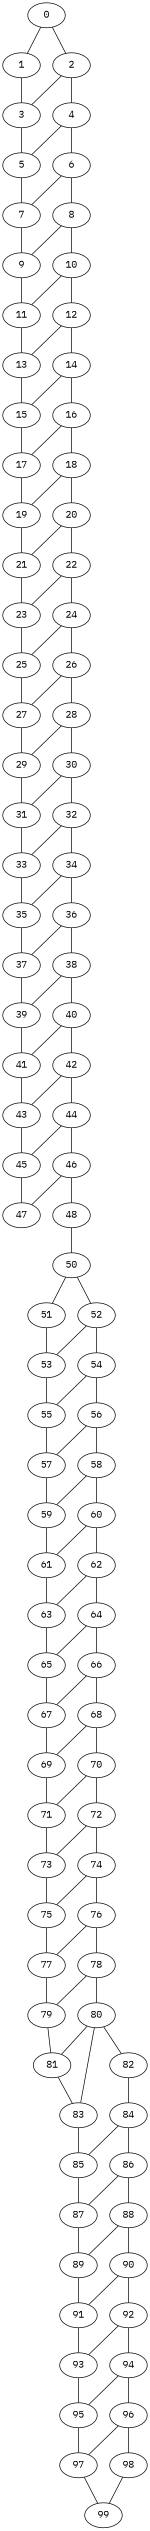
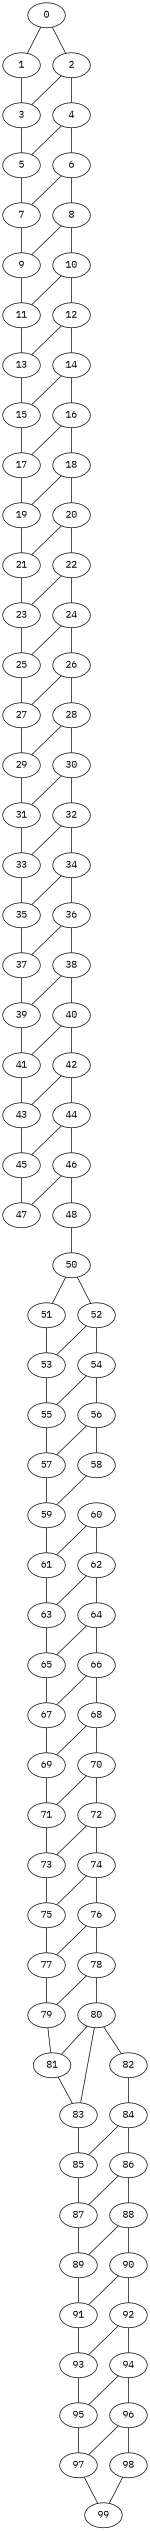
(97, 1490) -> none
